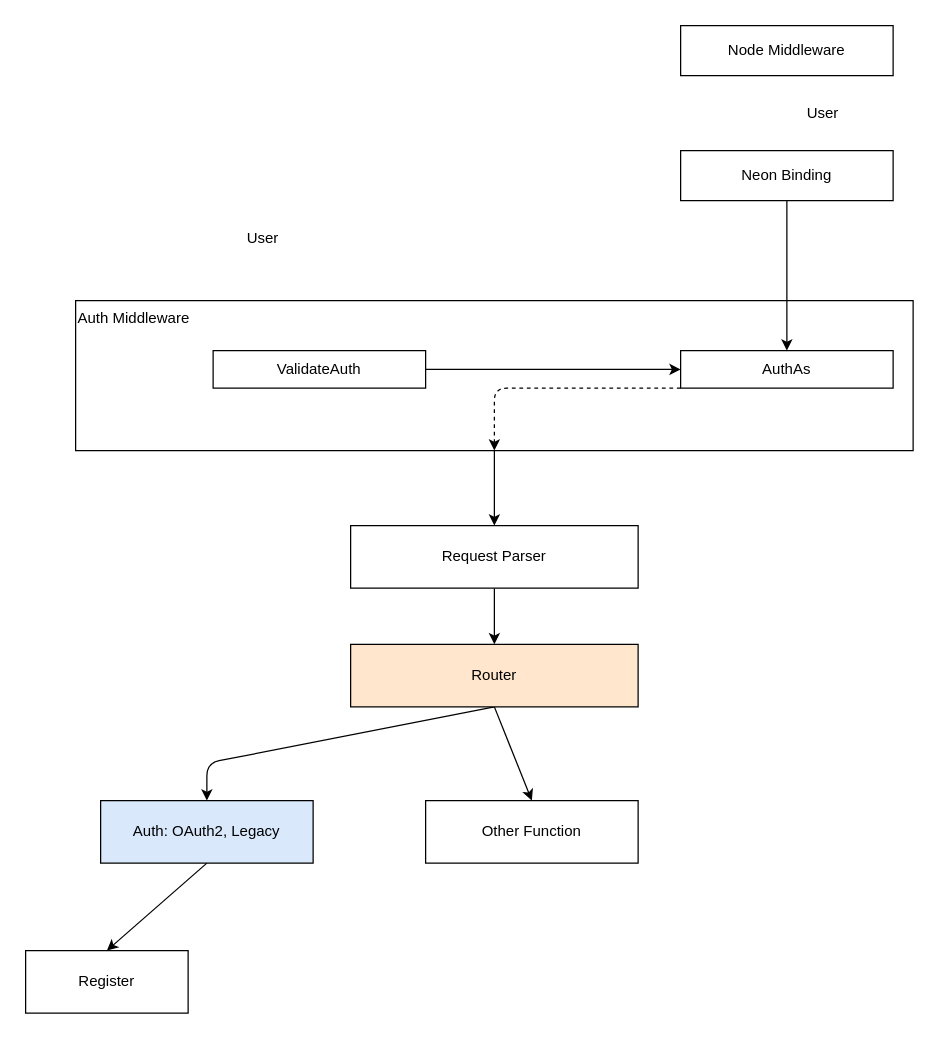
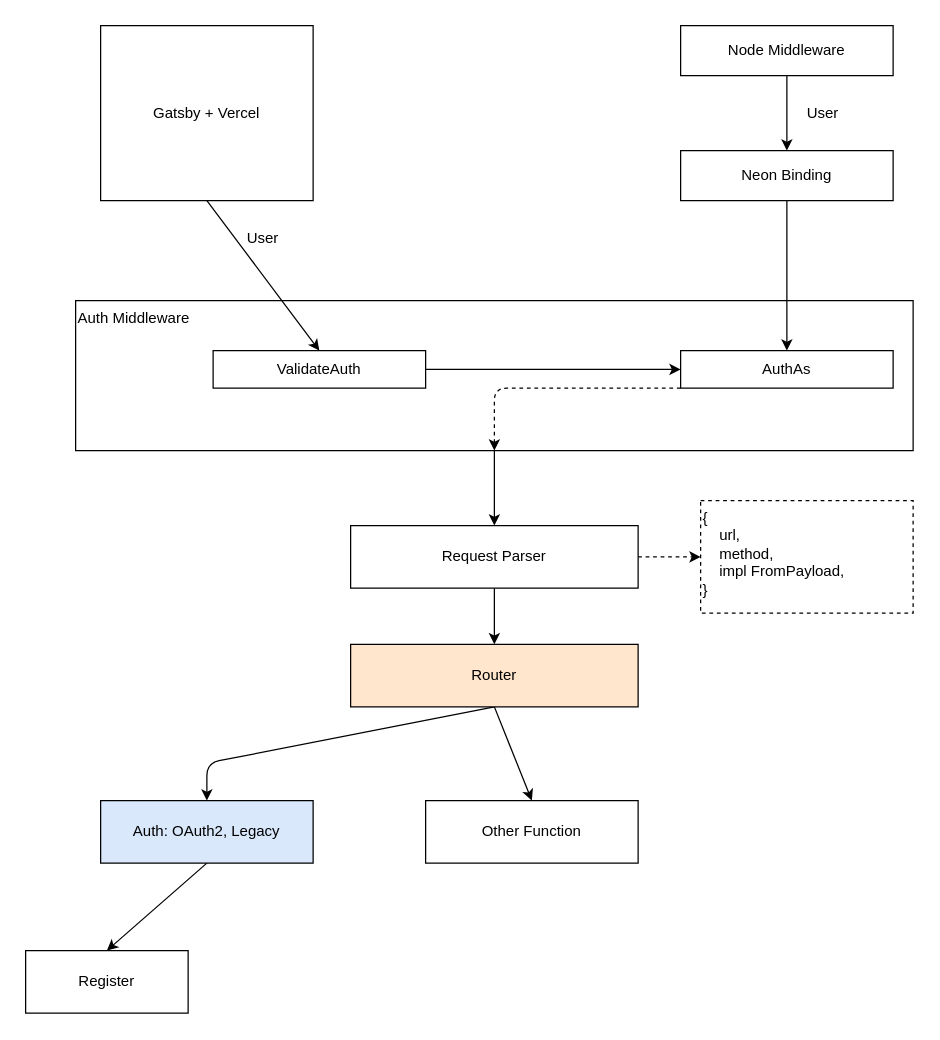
none -> (787, 109)
none -> (207, 113)
none -> (260, 272)
none -> (665, 557)
none -> (807, 557)
